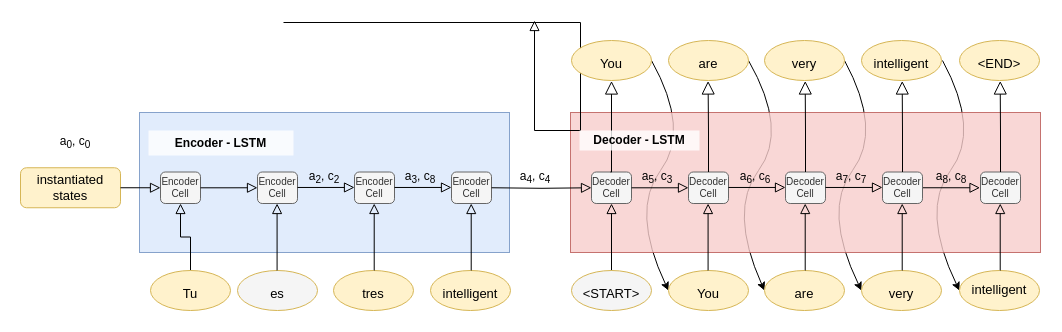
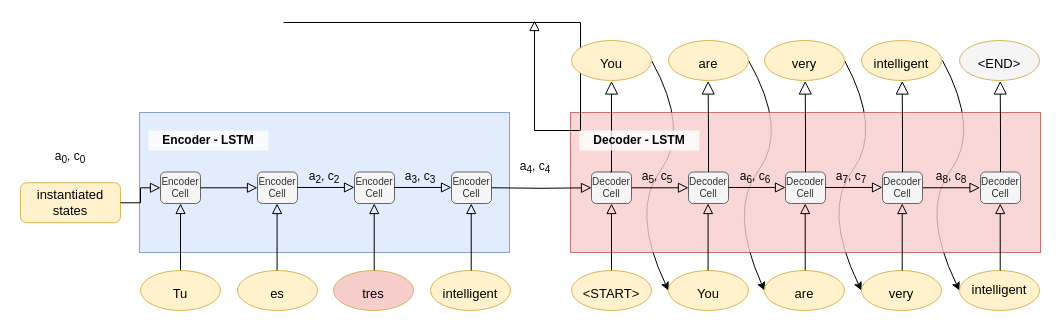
(1000, 61) -> (1000, 61)
(76, 143) -> (71, 158)
(221, 143) -> (209, 141)
(421, 178) -> (421, 178)
(536, 178) -> (536, 168)
(658, 178) -> (658, 178)
(71, 188) -> (71, 203)
(191, 291) -> (181, 291)
(278, 291) -> (278, 291)
(374, 291) -> (374, 291)
(612, 291) -> (612, 291)
